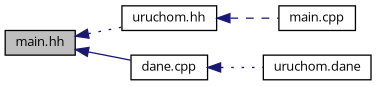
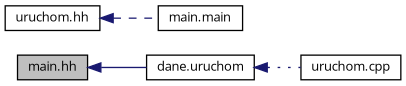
(317, 18) -> (200, 18)
(105, 30) -> none
(169, 67) -> (200, 67)
(317, 67) -> (351, 67)
